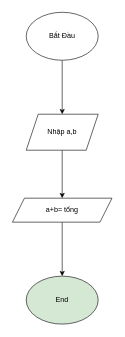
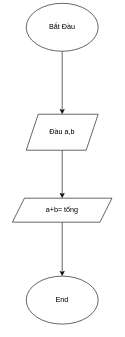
(62, 36) -> (62, 27)
(62, 132) -> (62, 132)
(62, 300) -> (62, 300)
